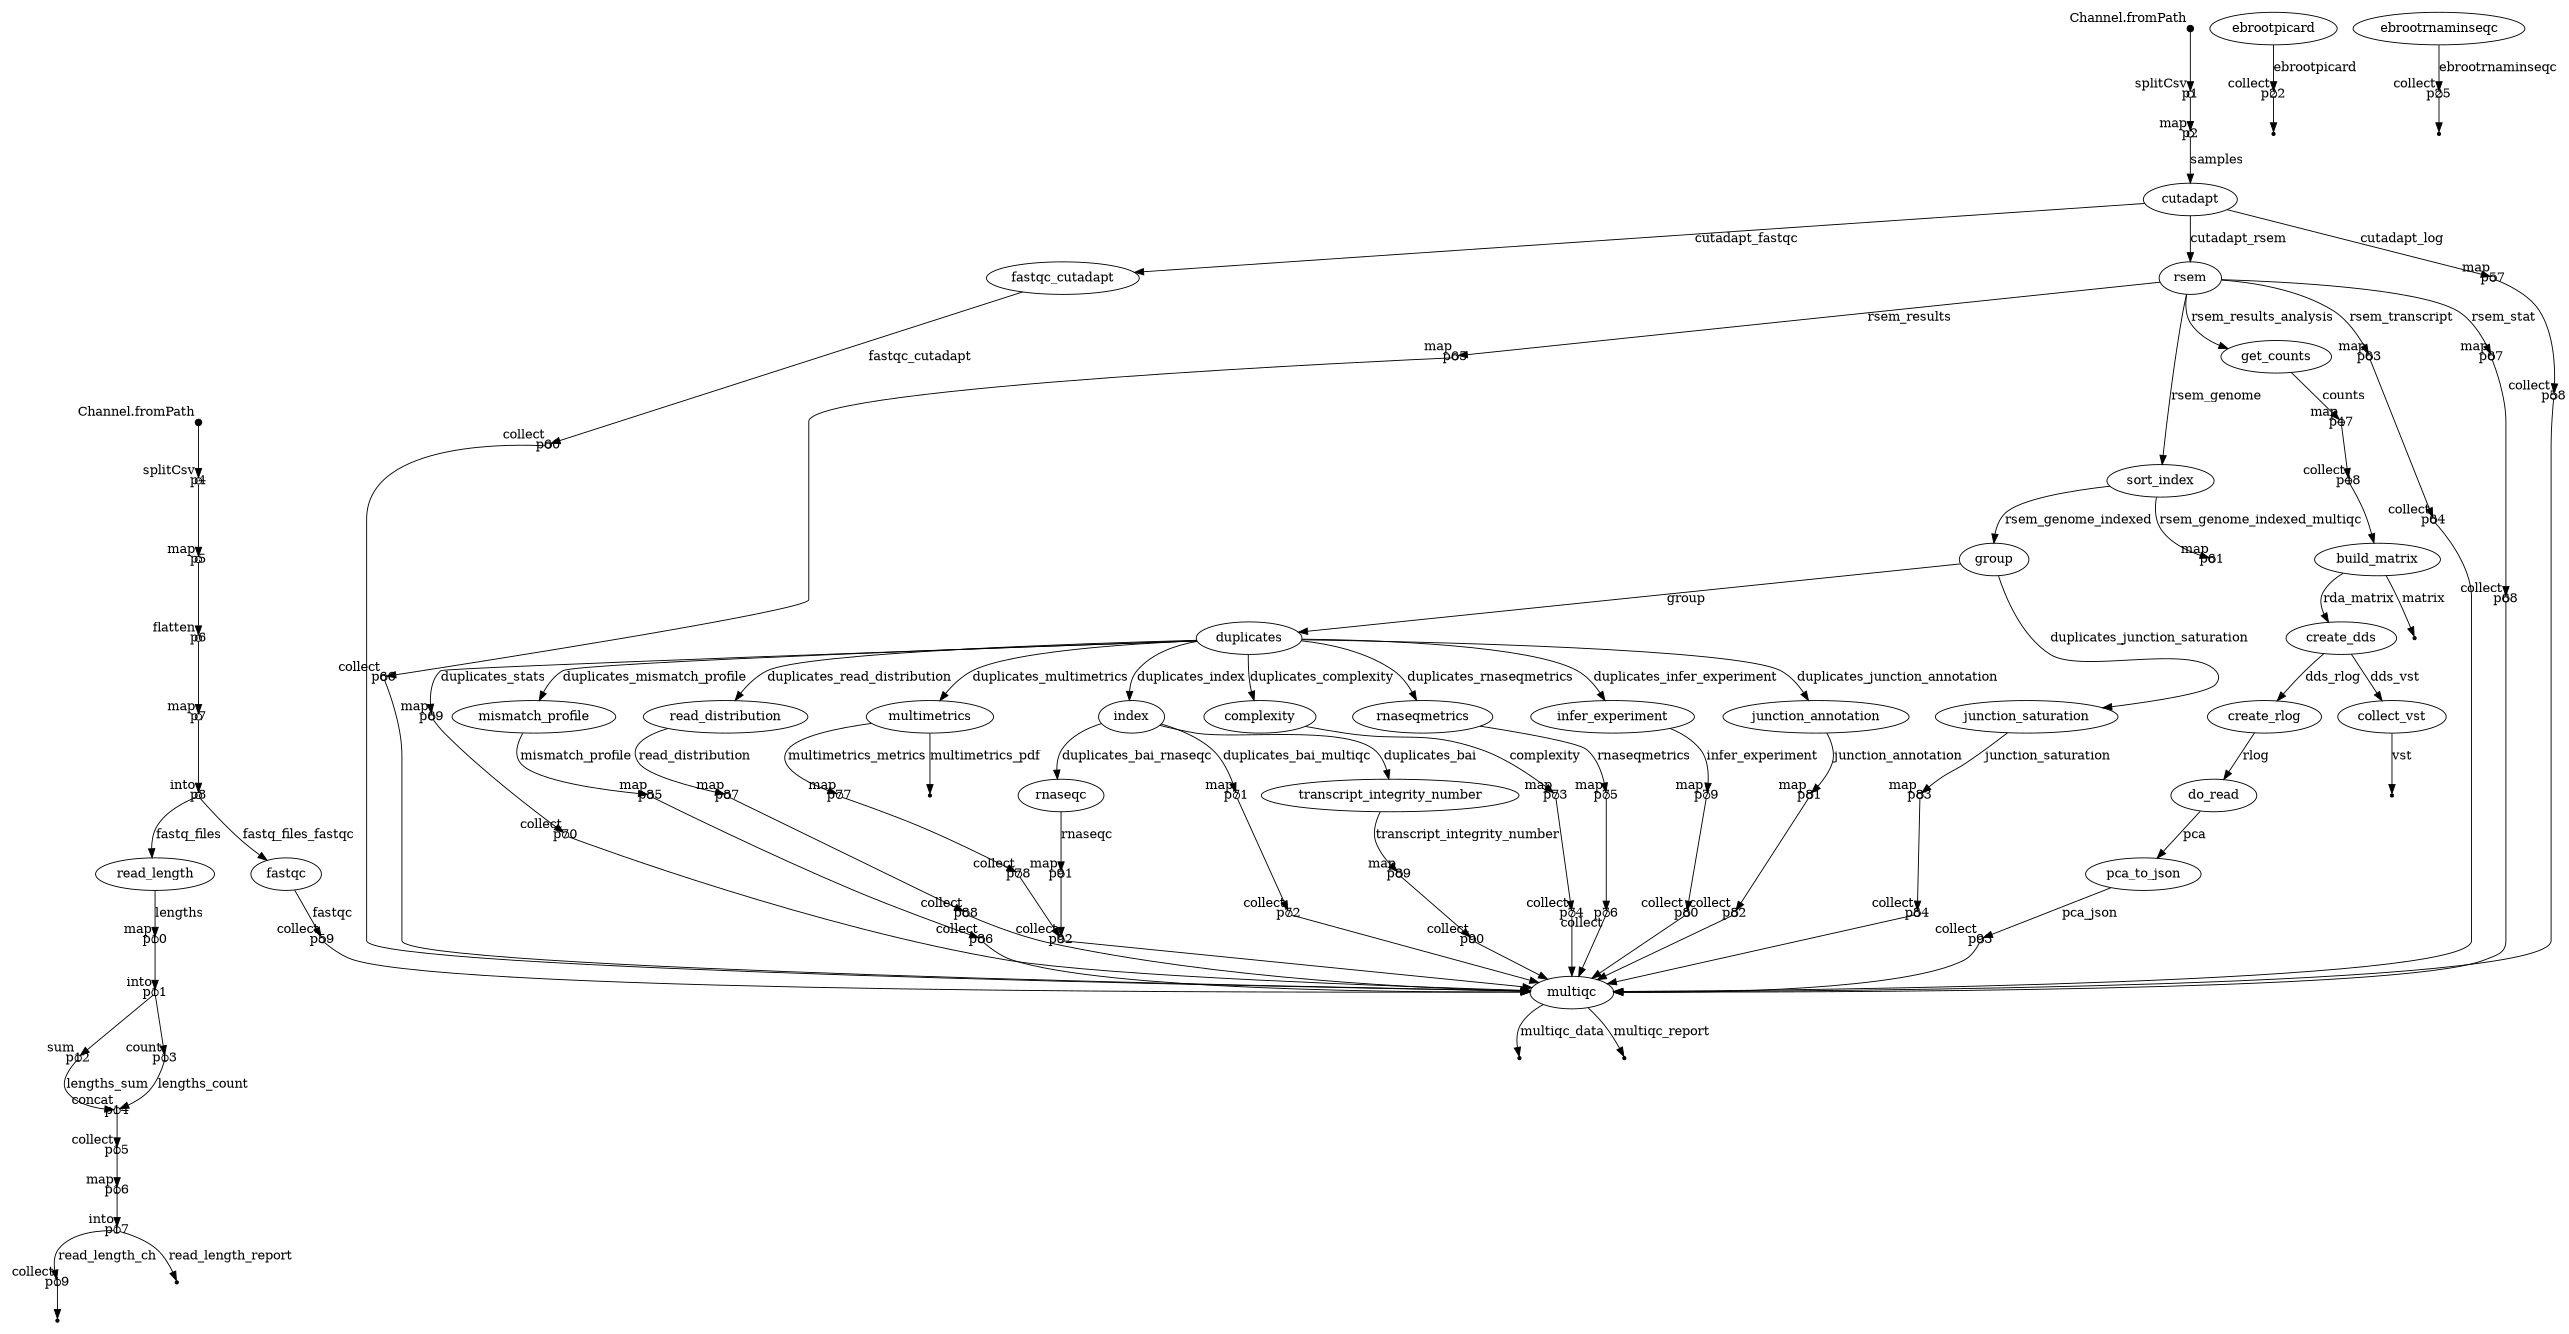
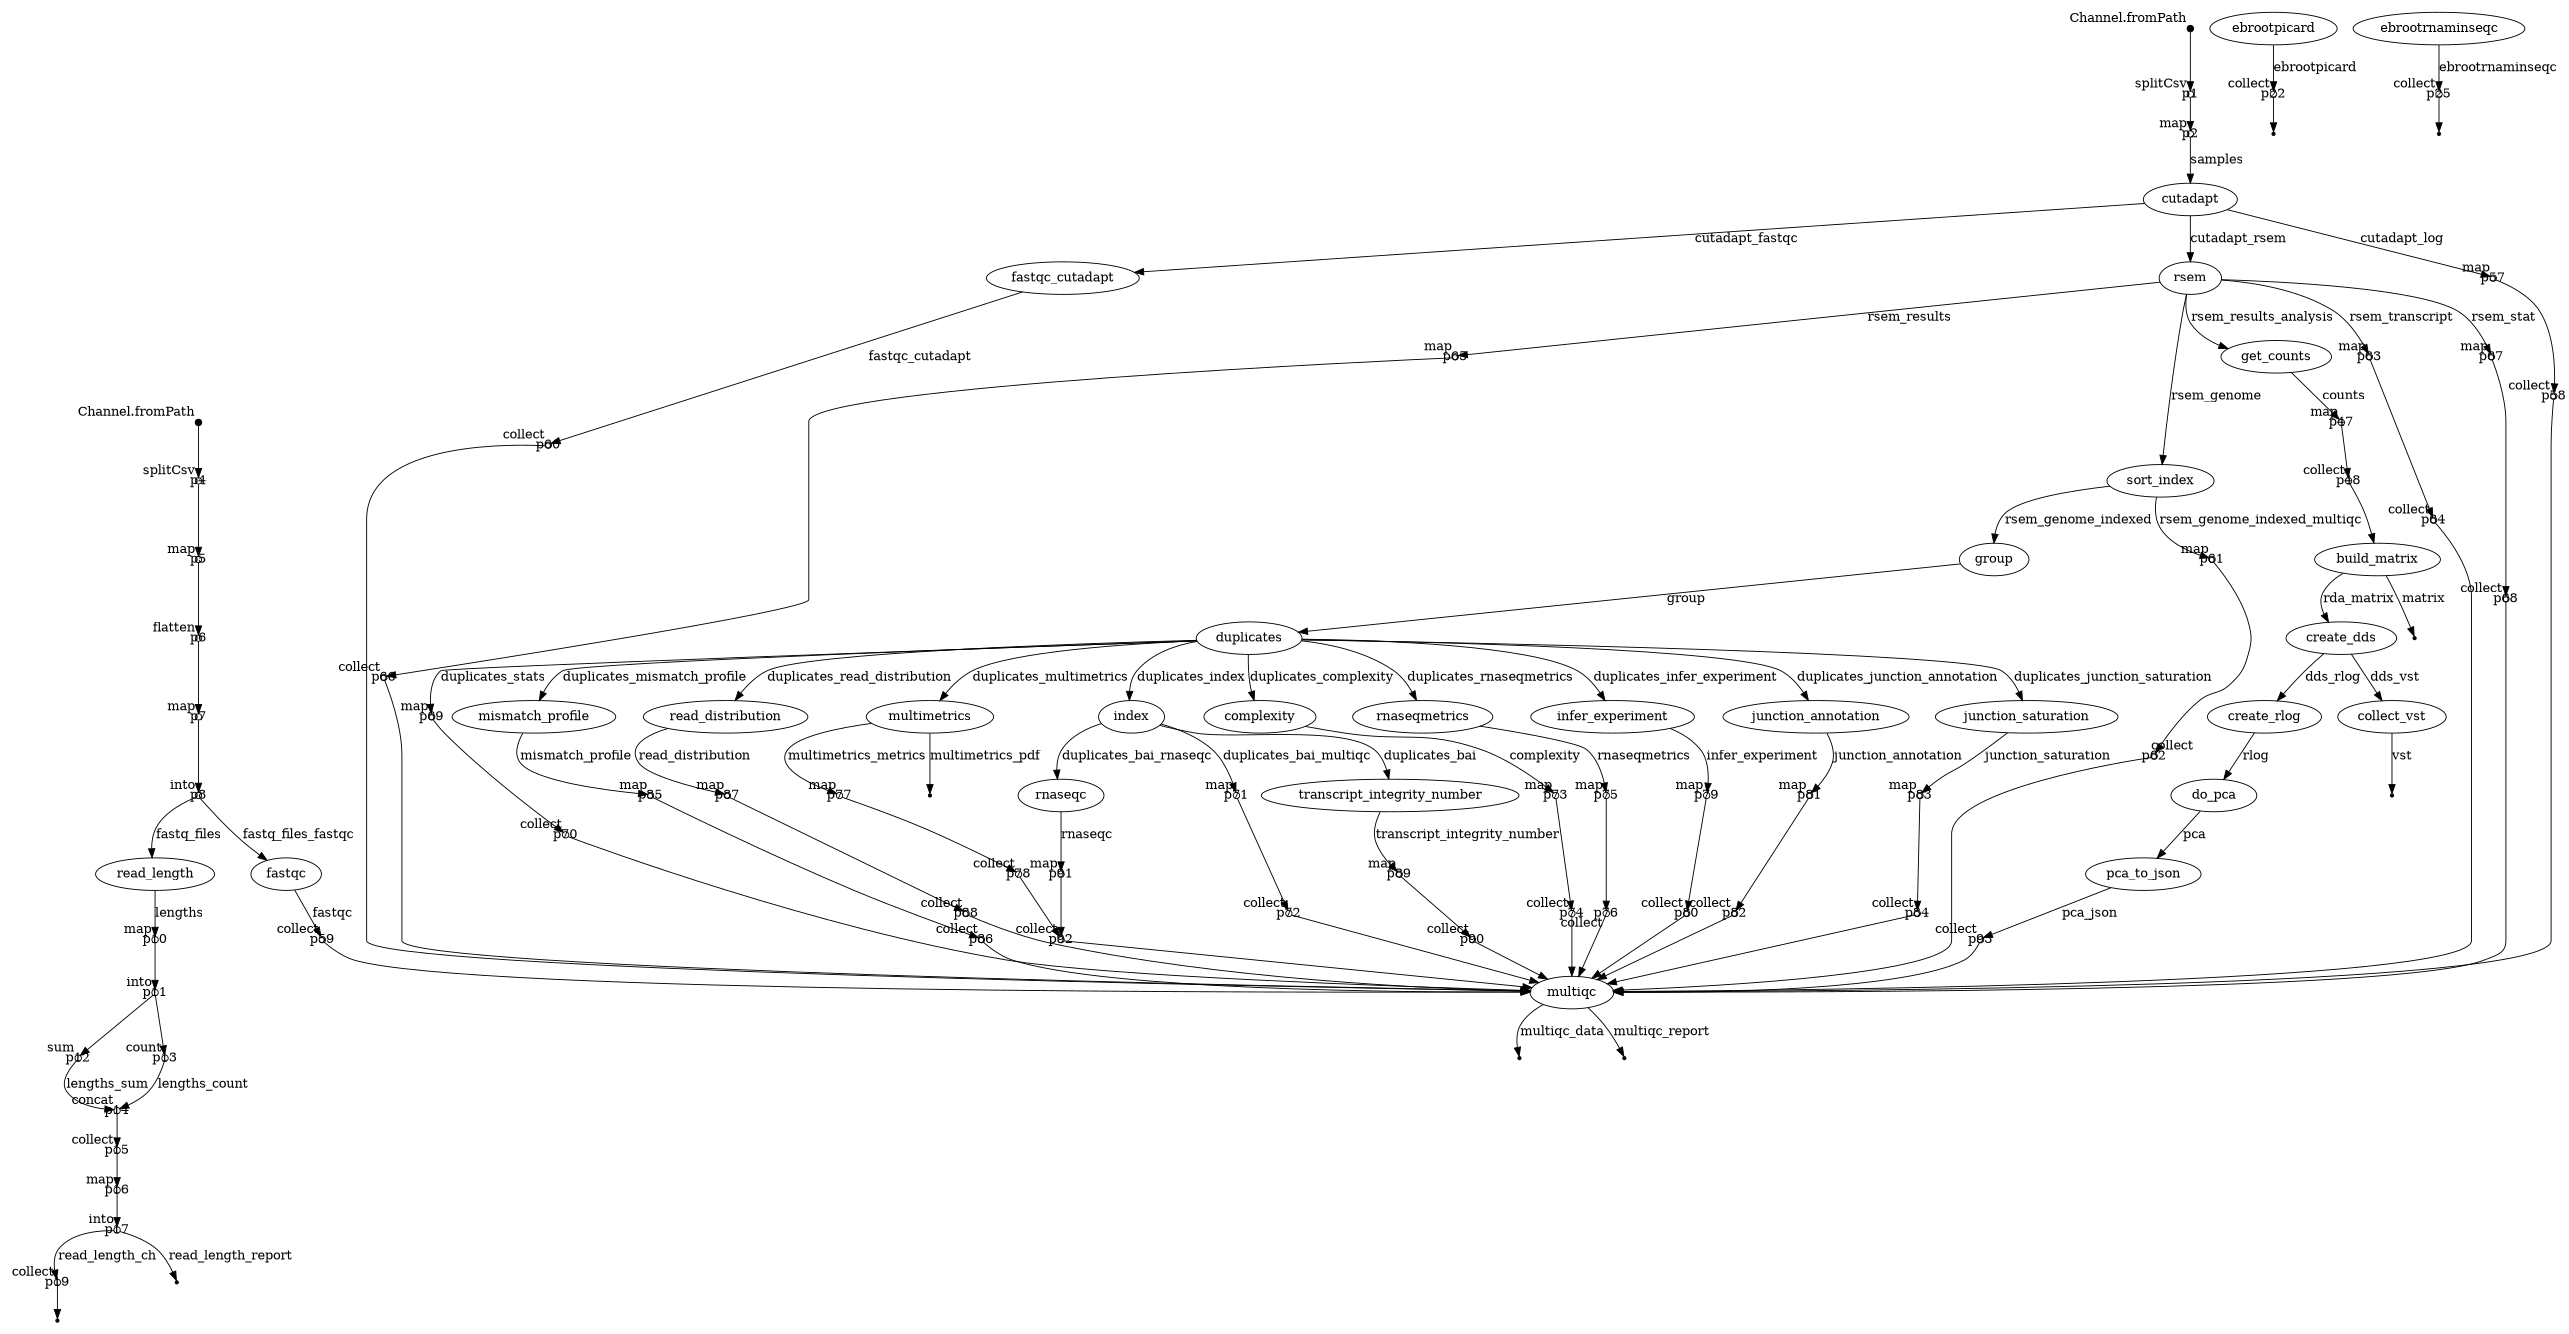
(2147, 659) -> (1684, 649)
none -> (2154, 756)
(2214, 795) -> (2214, 795)
